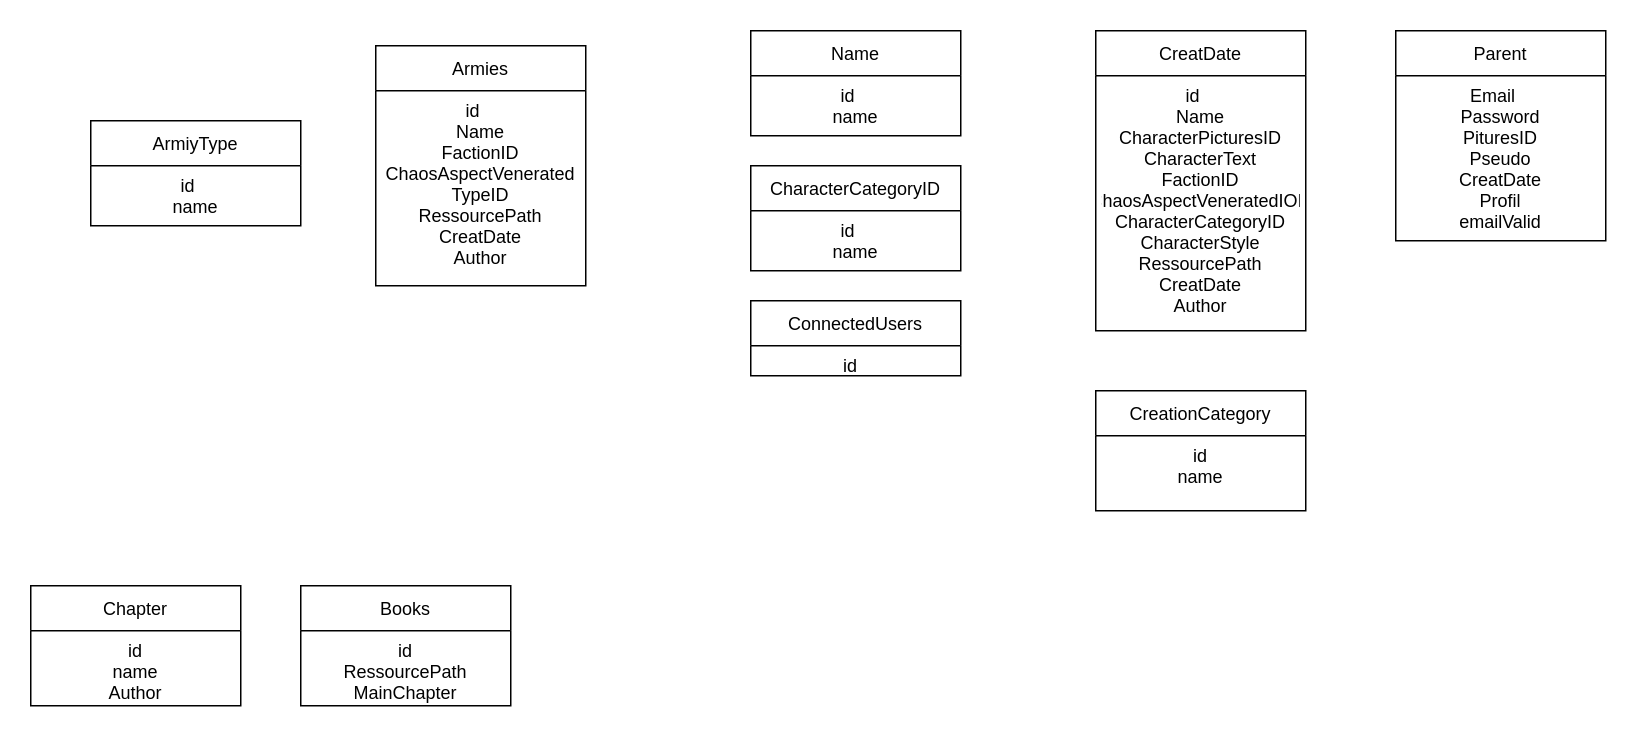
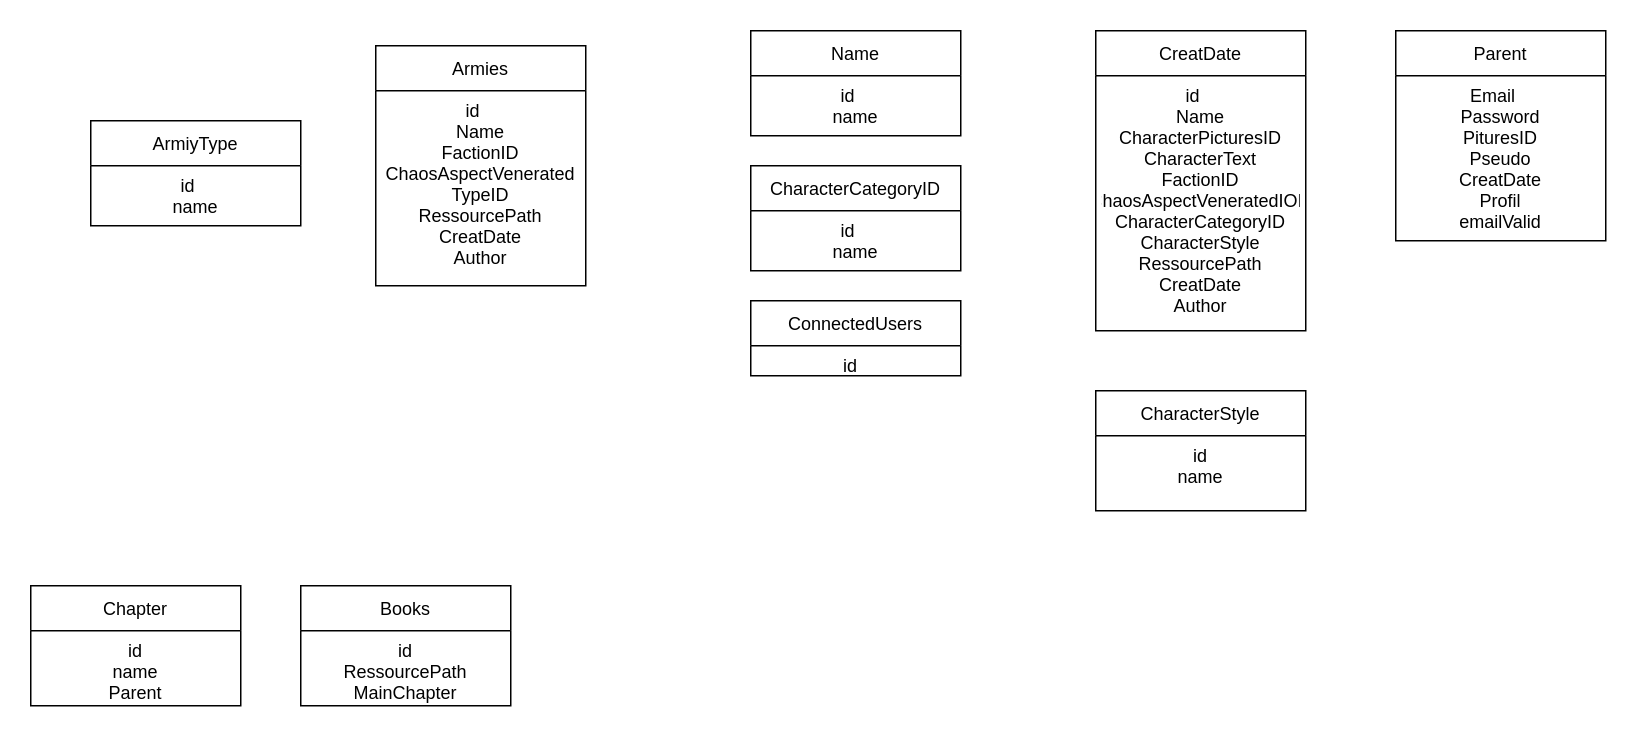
(1200, 414) -> (1200, 414)
(135, 651) -> (135, 651)
